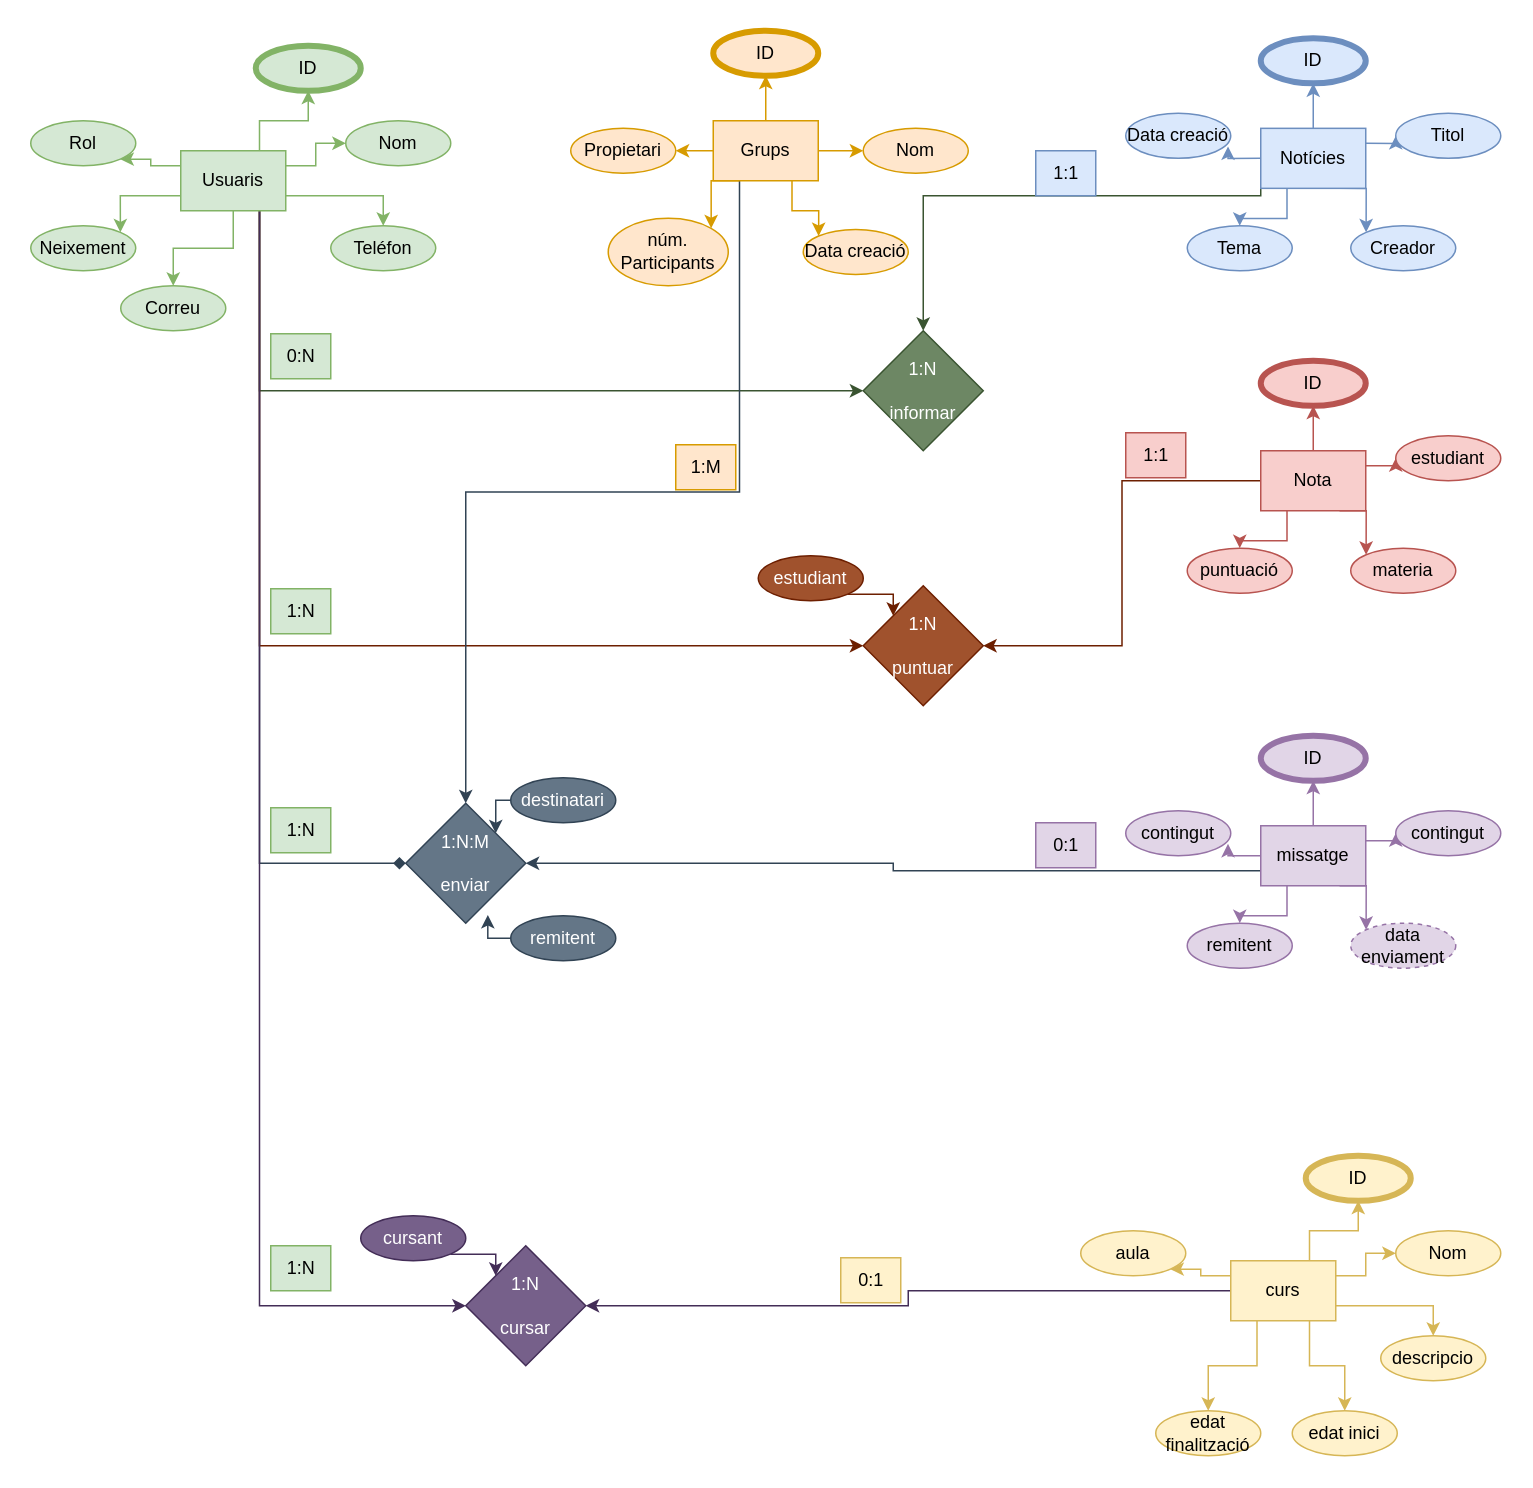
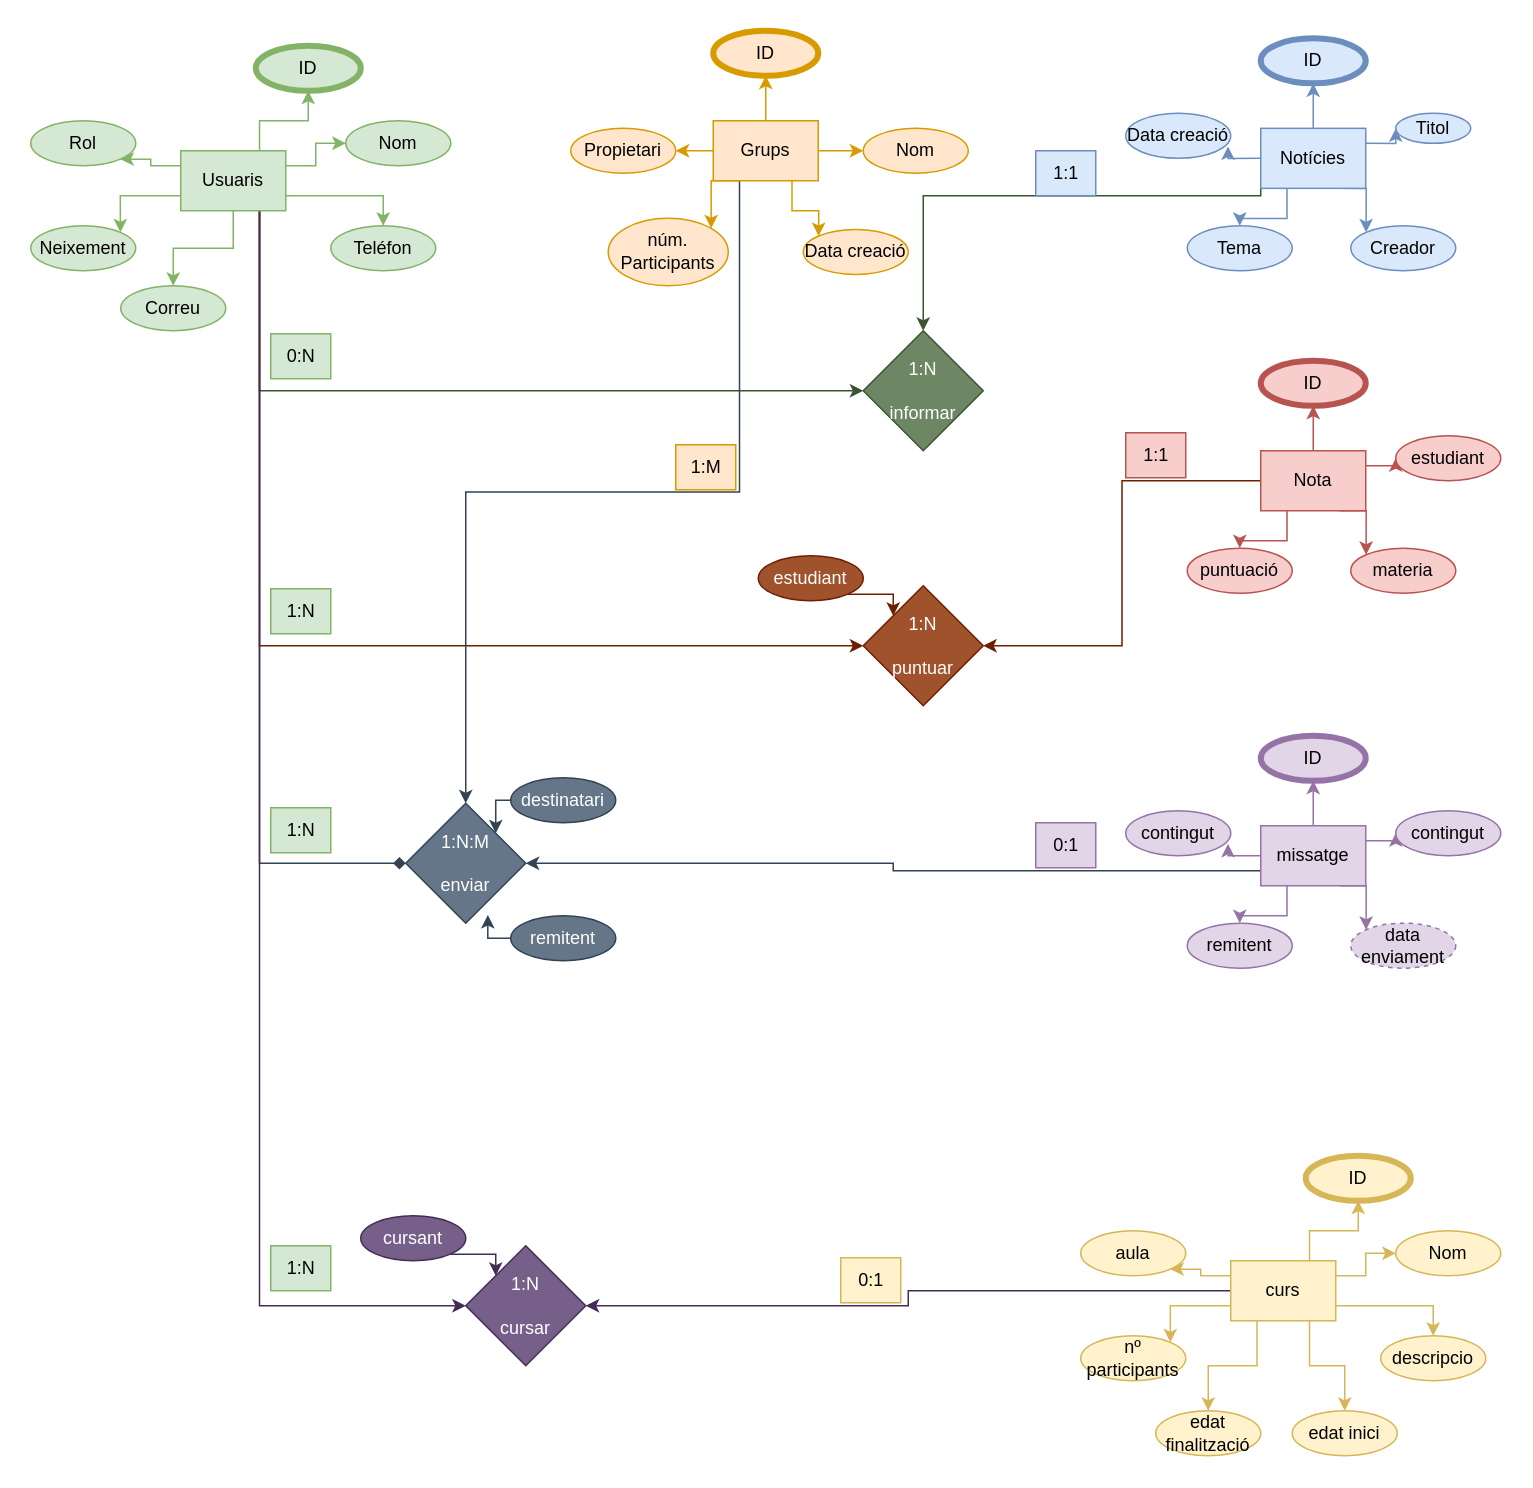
(1448, 136) -> (1433, 128)
none -> (1187, 1306)
none -> (1133, 1358)
